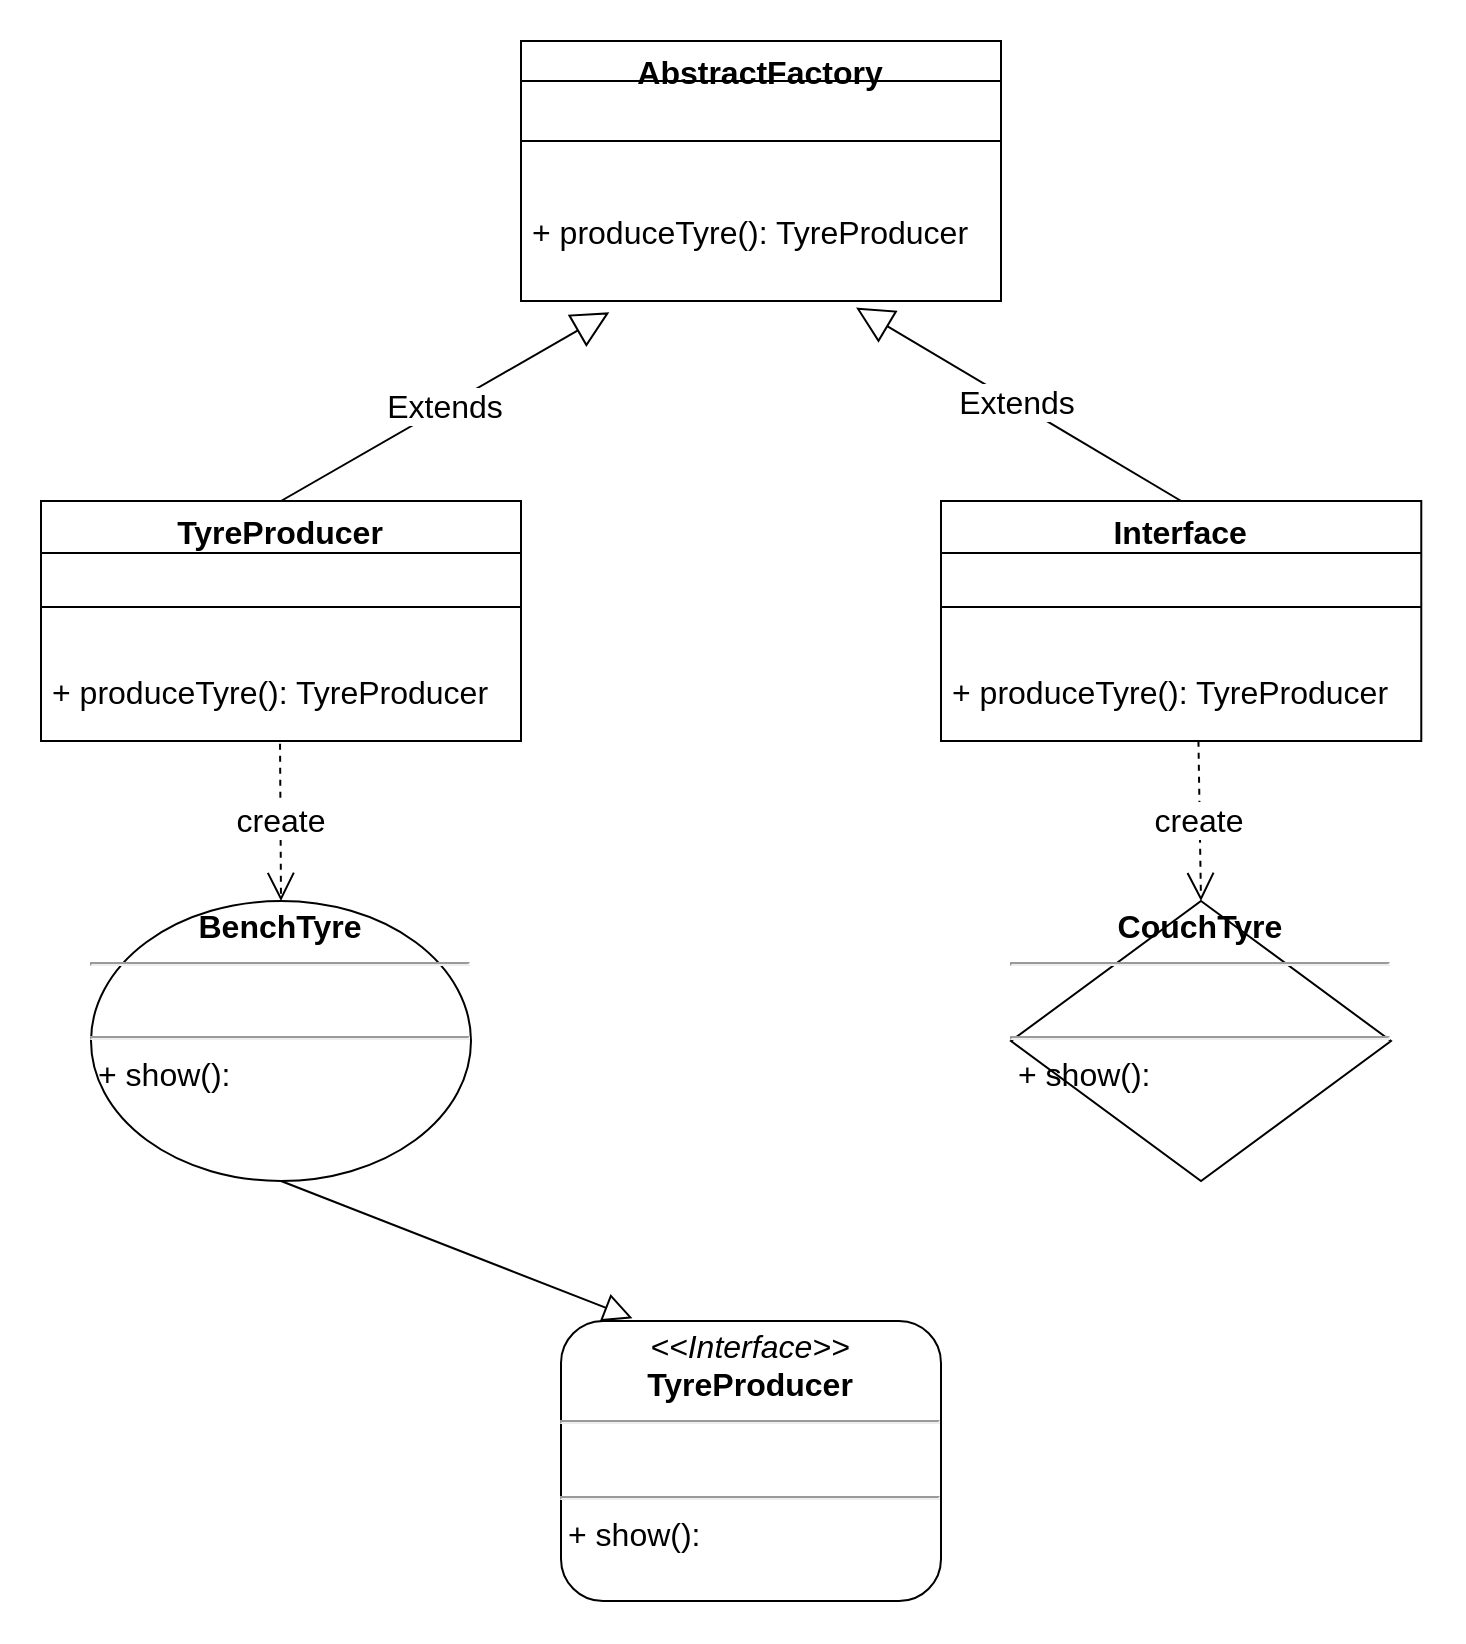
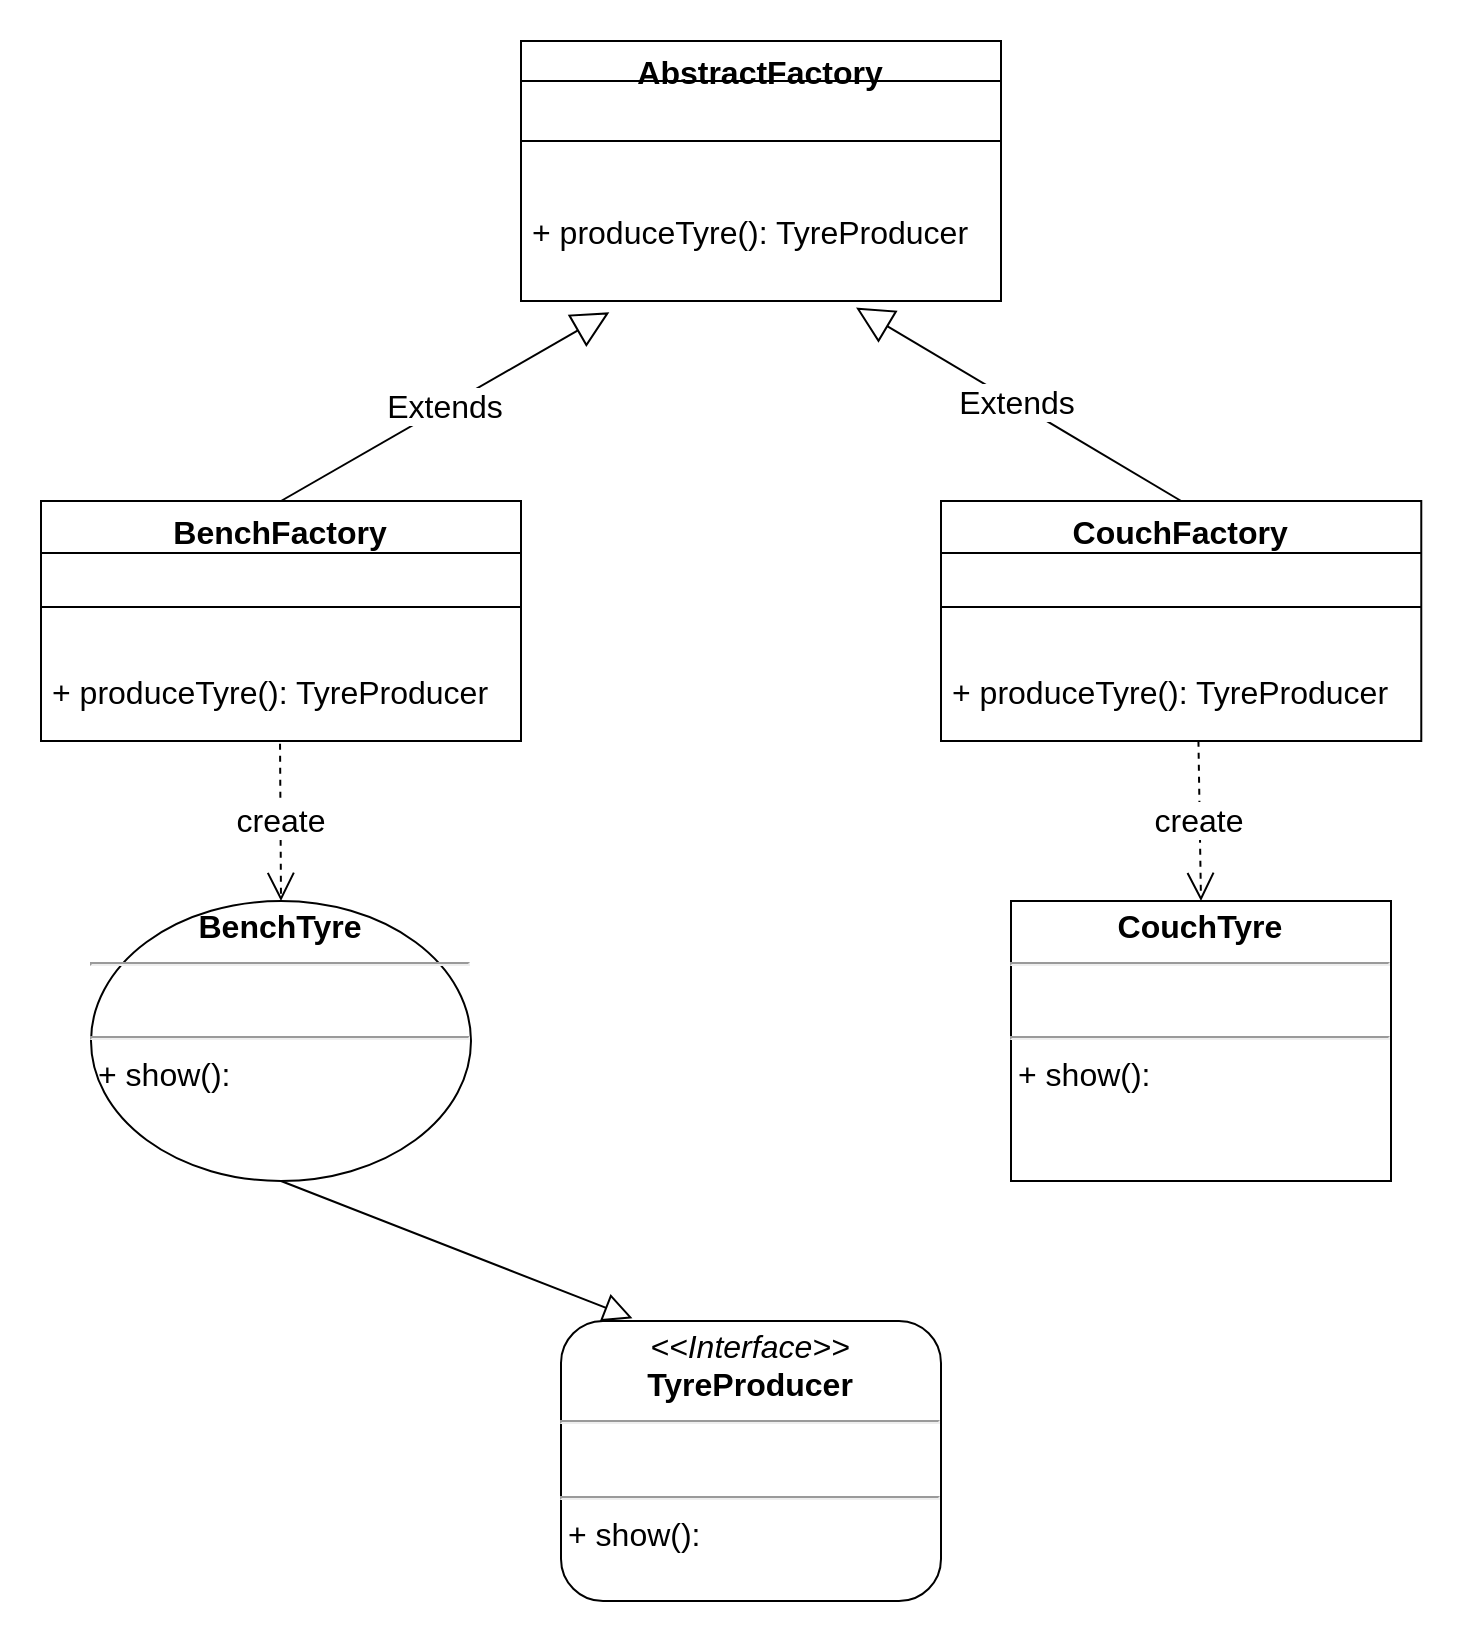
(280, 533) -> (280, 533)
(1180, 533) -> (1180, 533)
(1201, 1041) -> (1201, 1041)
